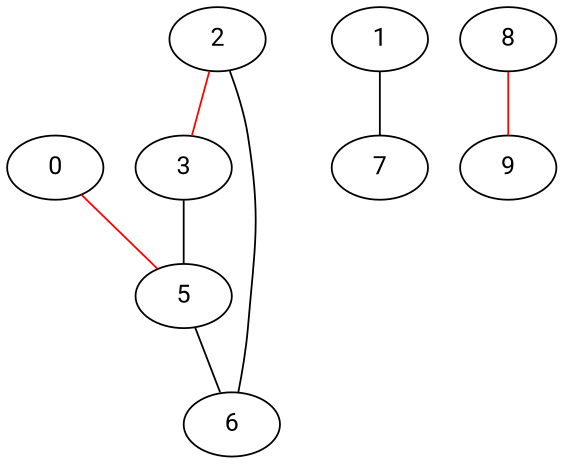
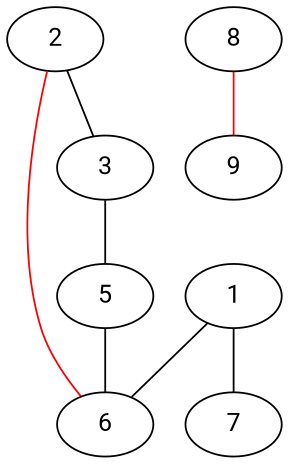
(201, 104) -> (80, 104)
(55, 168) -> none
(256, 231) -> (28, 239)
none -> (170, 360)
